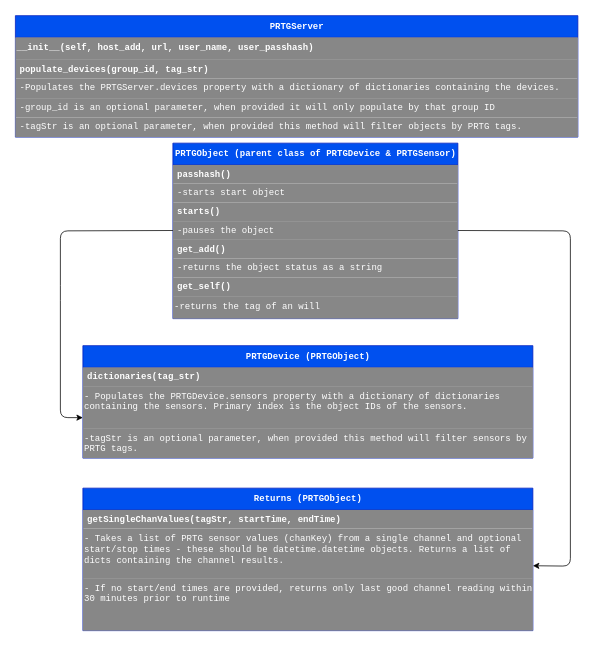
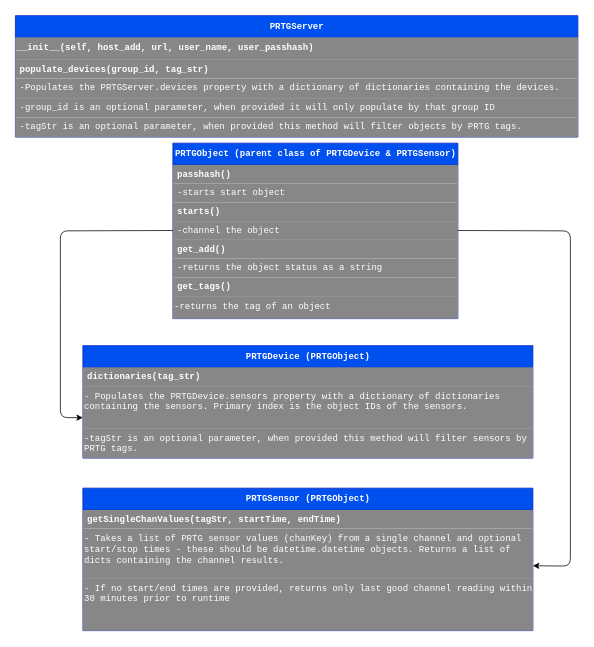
(220, 231) -> (222, 231)
(201, 287) -> (203, 287)
(233, 307) -> (242, 307)
(308, 499) -> (308, 499)
